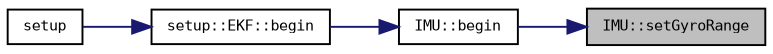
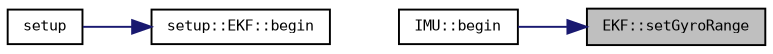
(355, 27) -> none
(676, 27) -> (676, 27)
